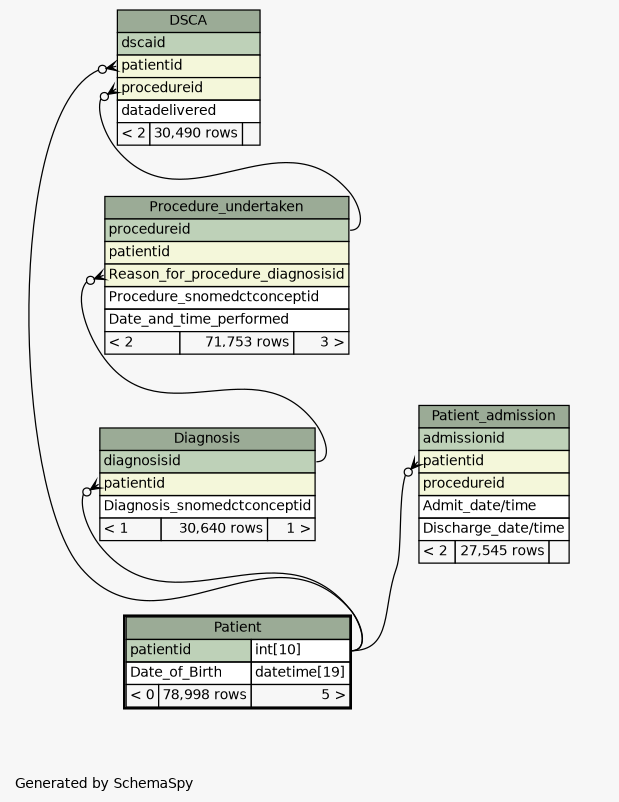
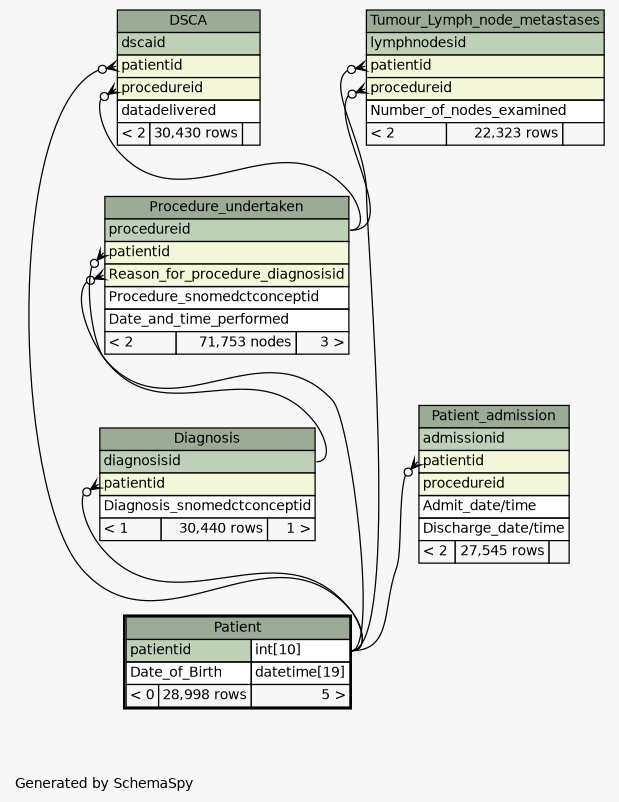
none -> (485, 78)
(196, 133) -> (196, 133)
(248, 342) -> (246, 342)
none -> (298, 378)
(221, 529) -> (221, 529)
(205, 695) -> (205, 695)
